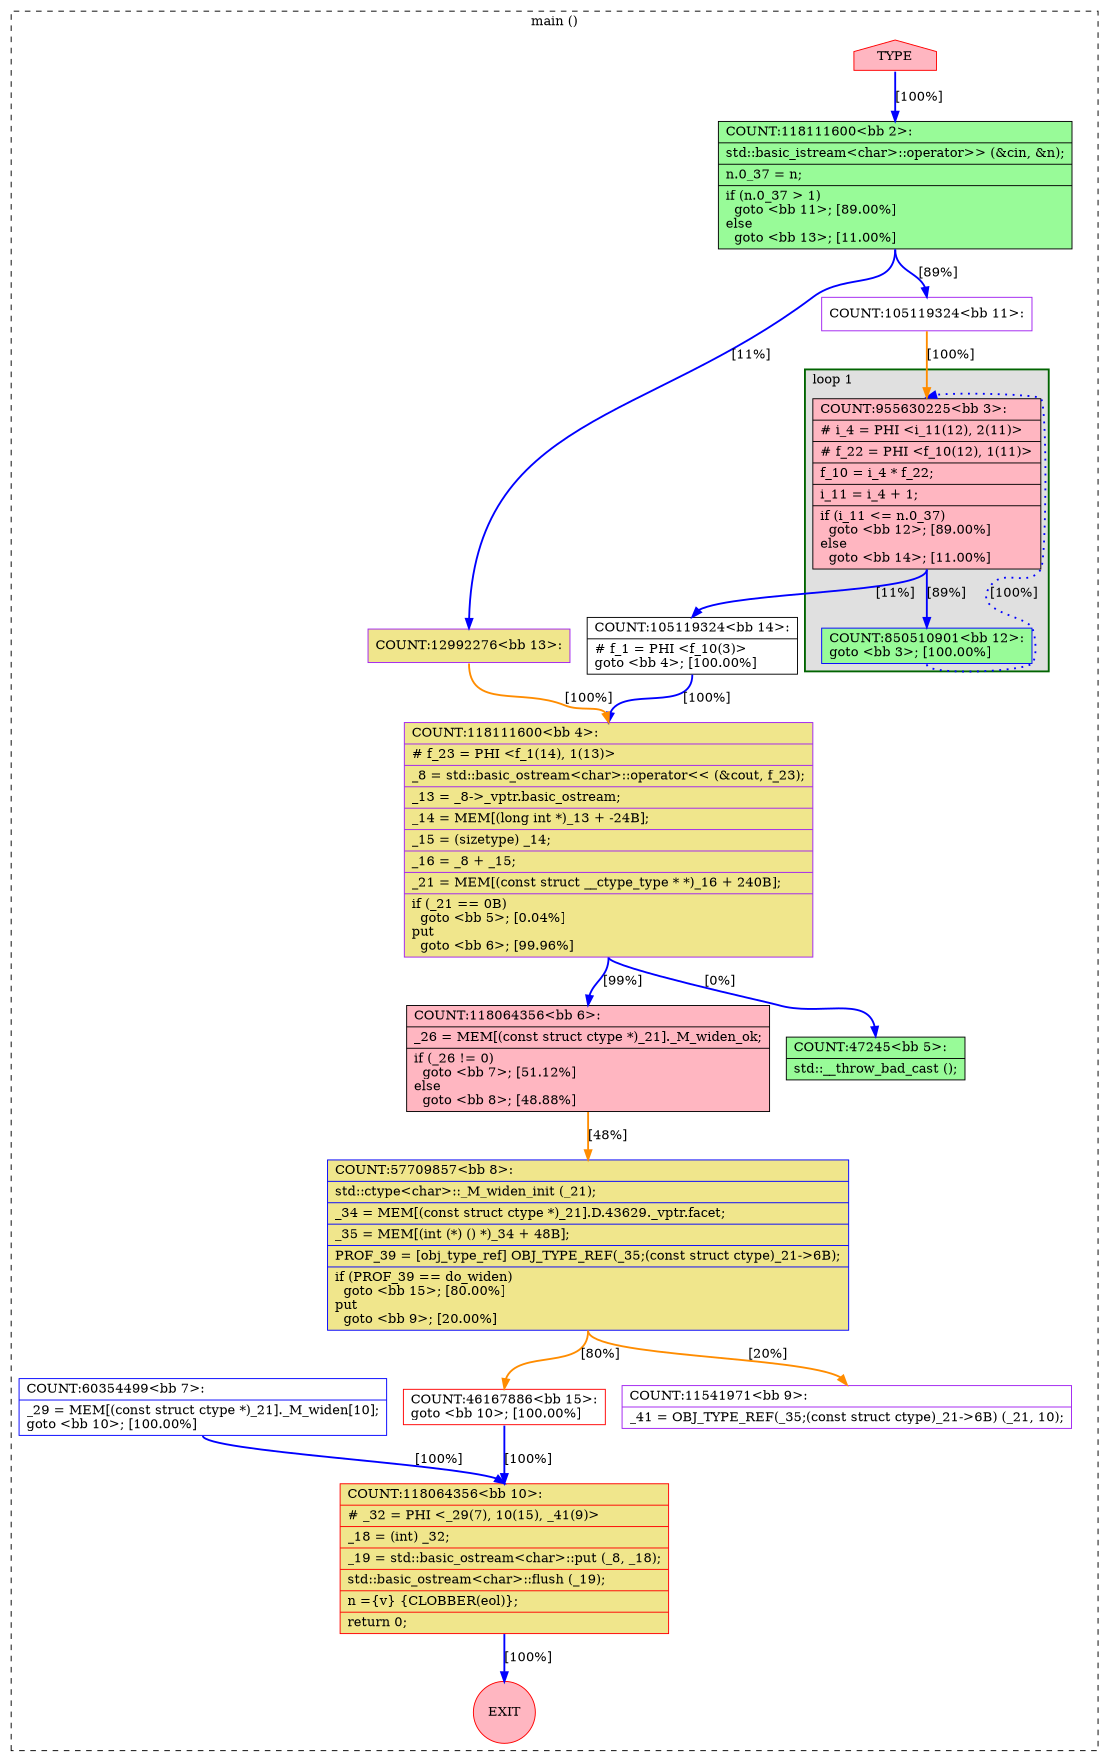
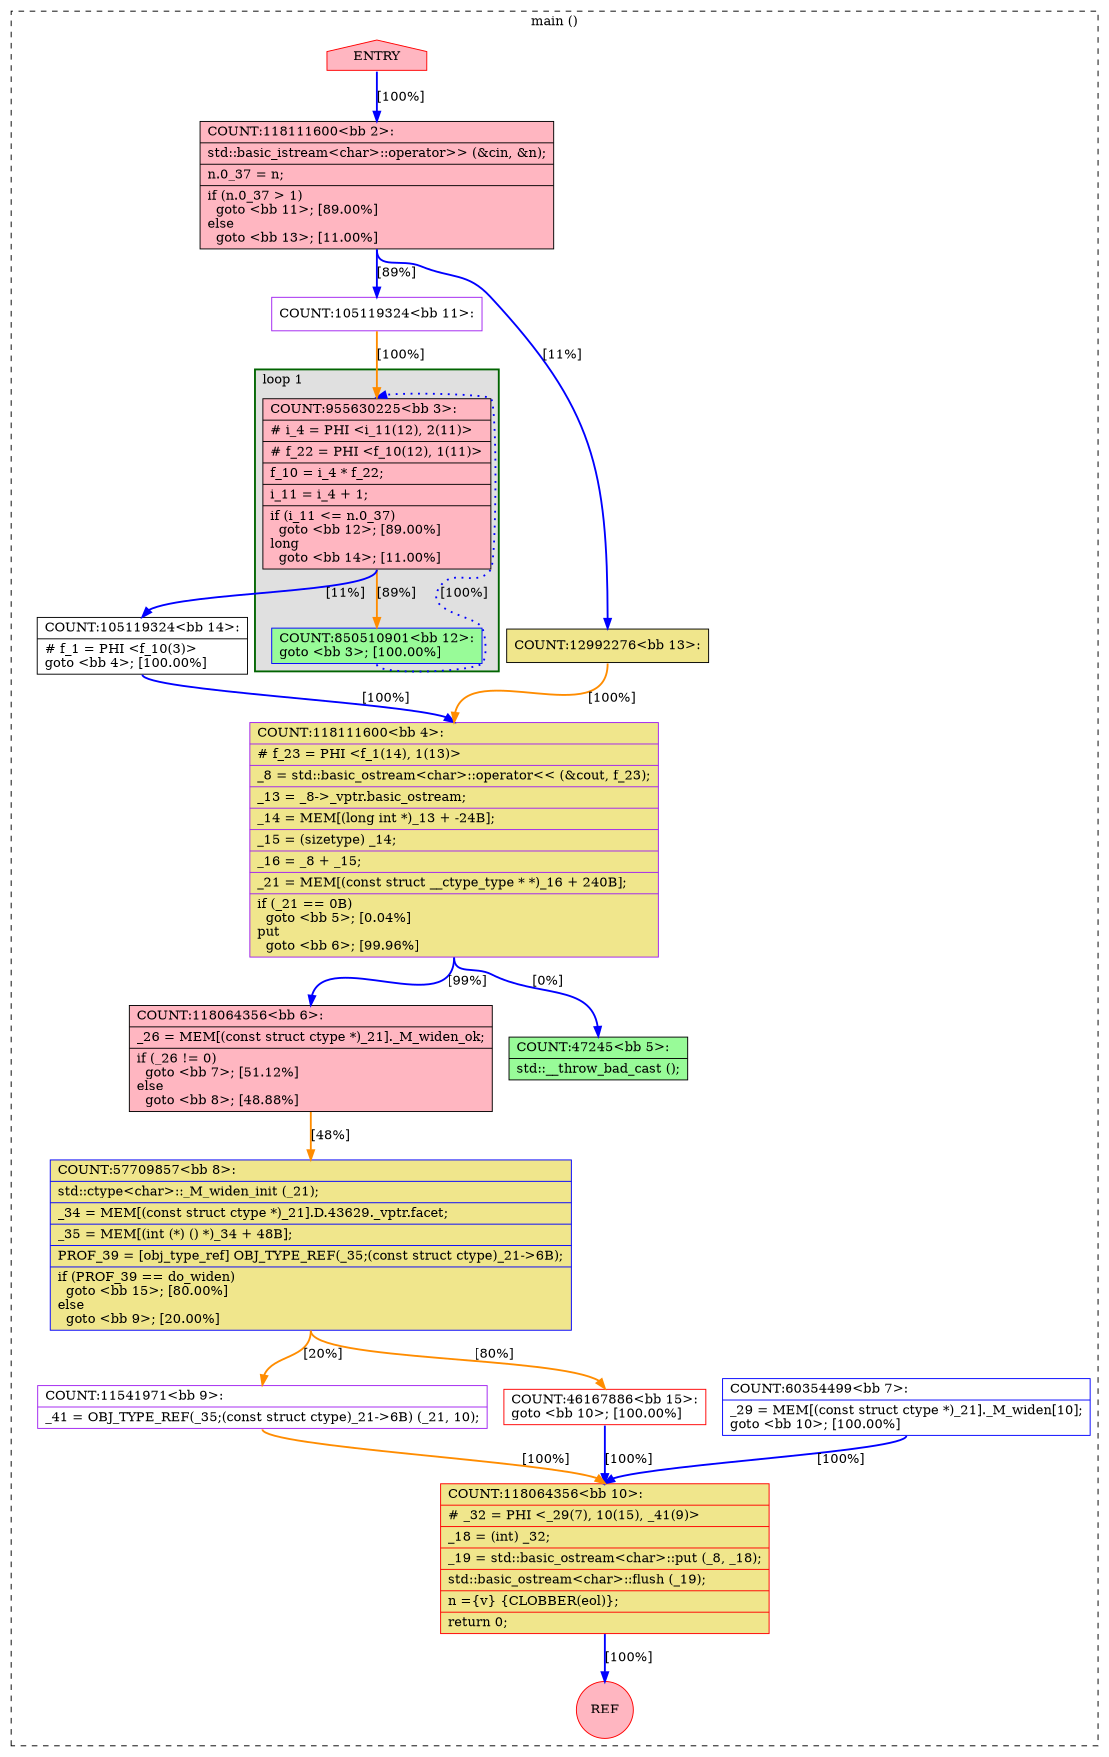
(895, 57) -> (377, 57)
(895, 185) -> (377, 185)
(834, 544) -> (285, 544)
(927, 594) -> (377, 594)
(469, 646) -> (608, 646)
(347, 1305) -> (71, 1305)
none -> (429, 1456)
(504, 1712) -> (605, 1710)
